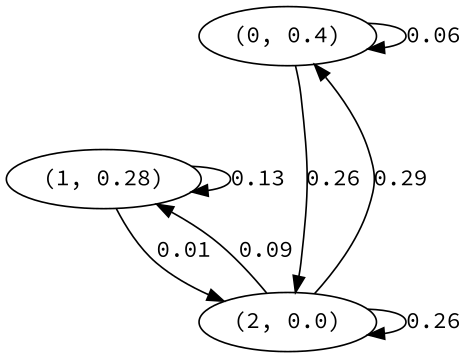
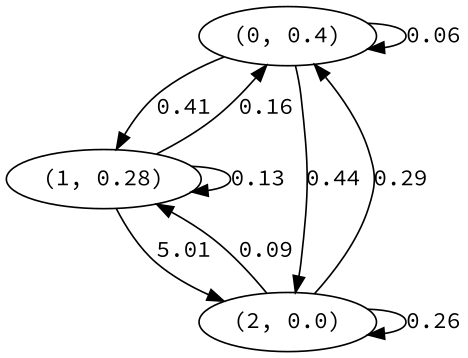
none -> (167, 87)
none -> (210, 121)
(334, 179) -> (334, 179)
(184, 251) -> (184, 251)
